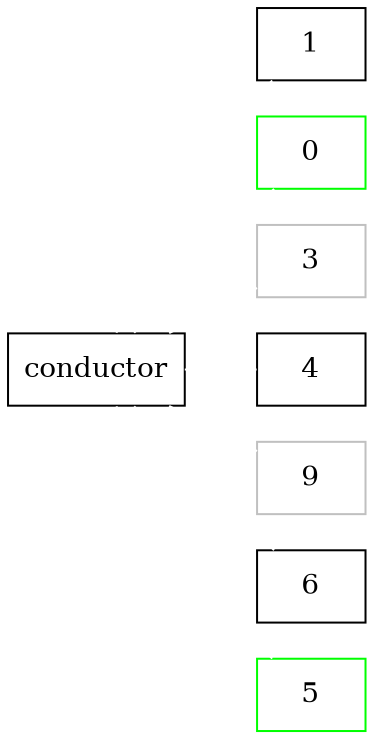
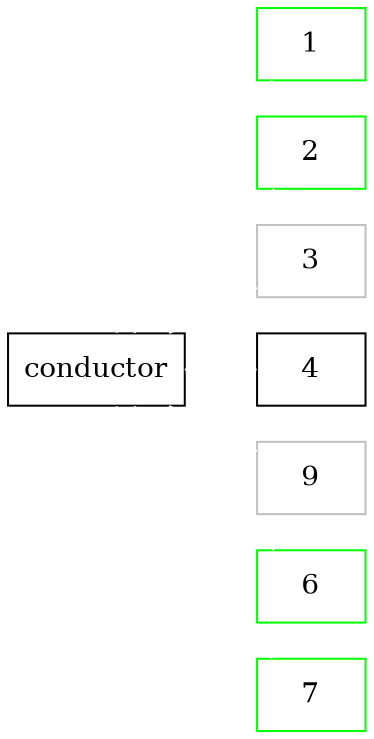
(311, 44) -> (311, 44)
(311, 153) -> (311, 153)
(311, 586) -> (311, 586)
(311, 695) -> (311, 695)
